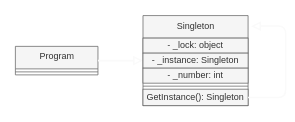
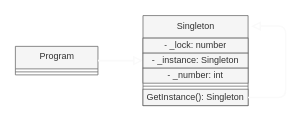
(195, 45) -> (195, 45)
